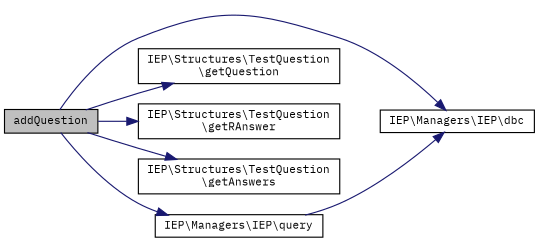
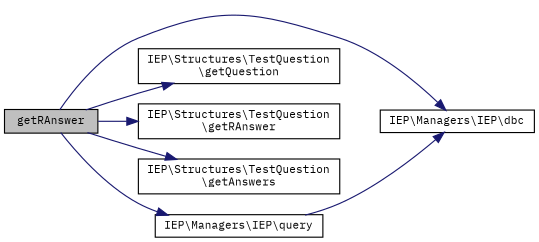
(51, 121) -> (51, 121)
